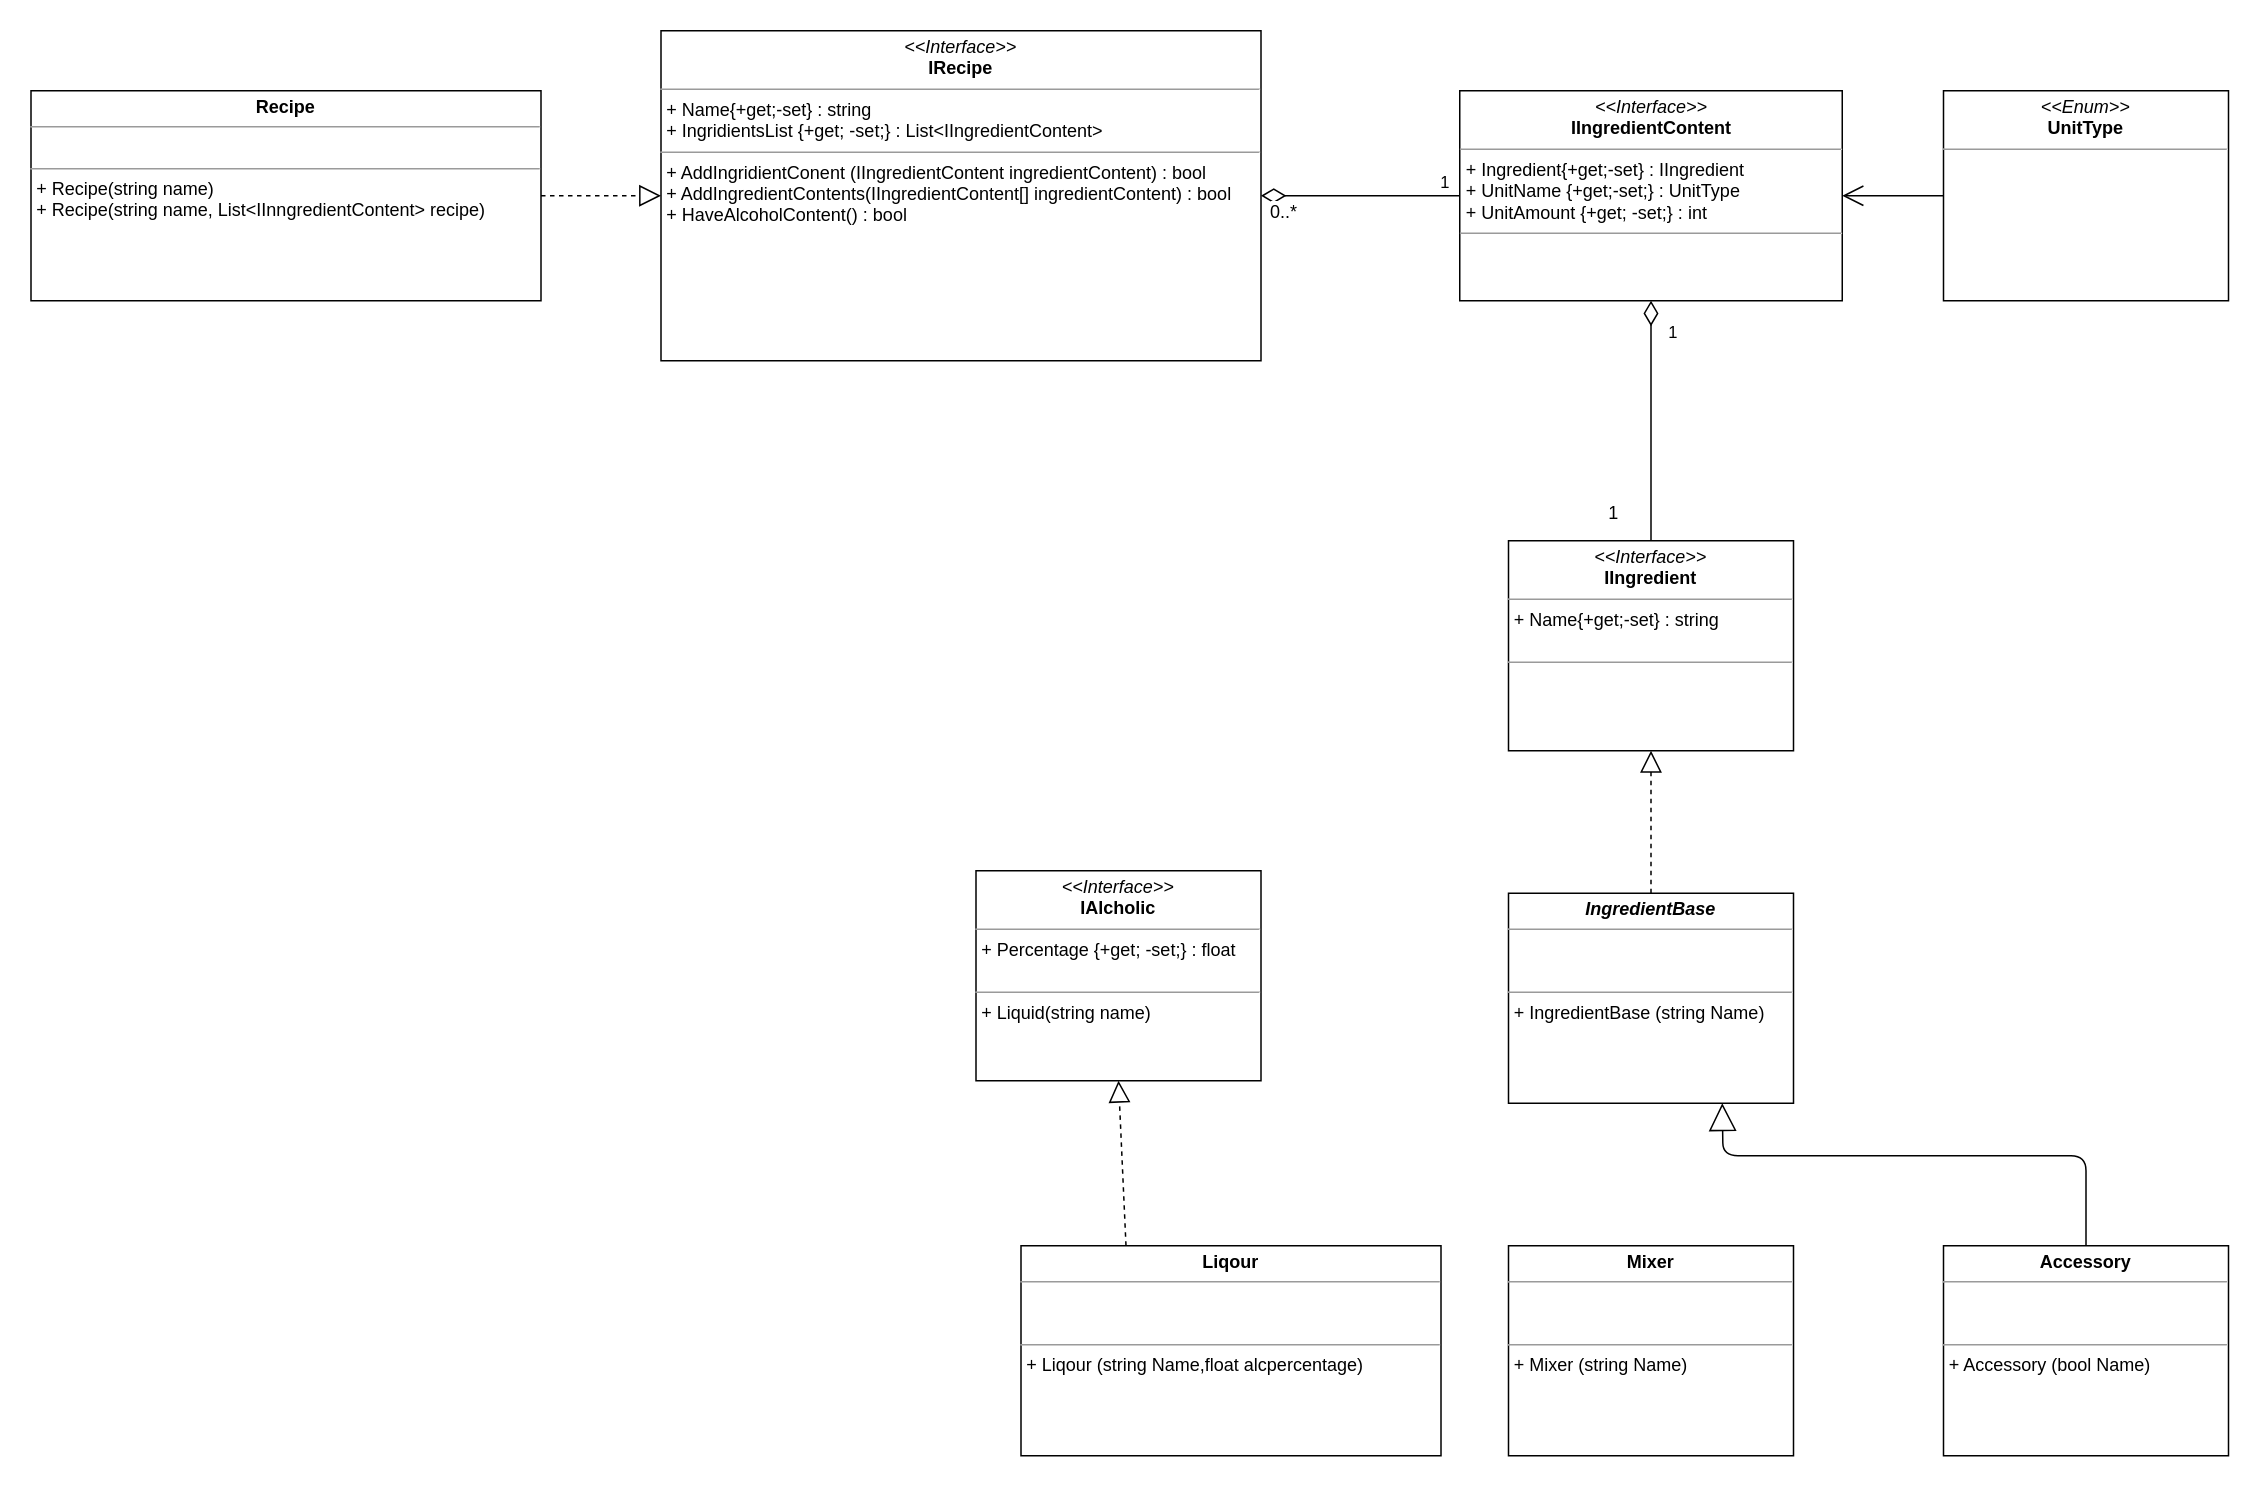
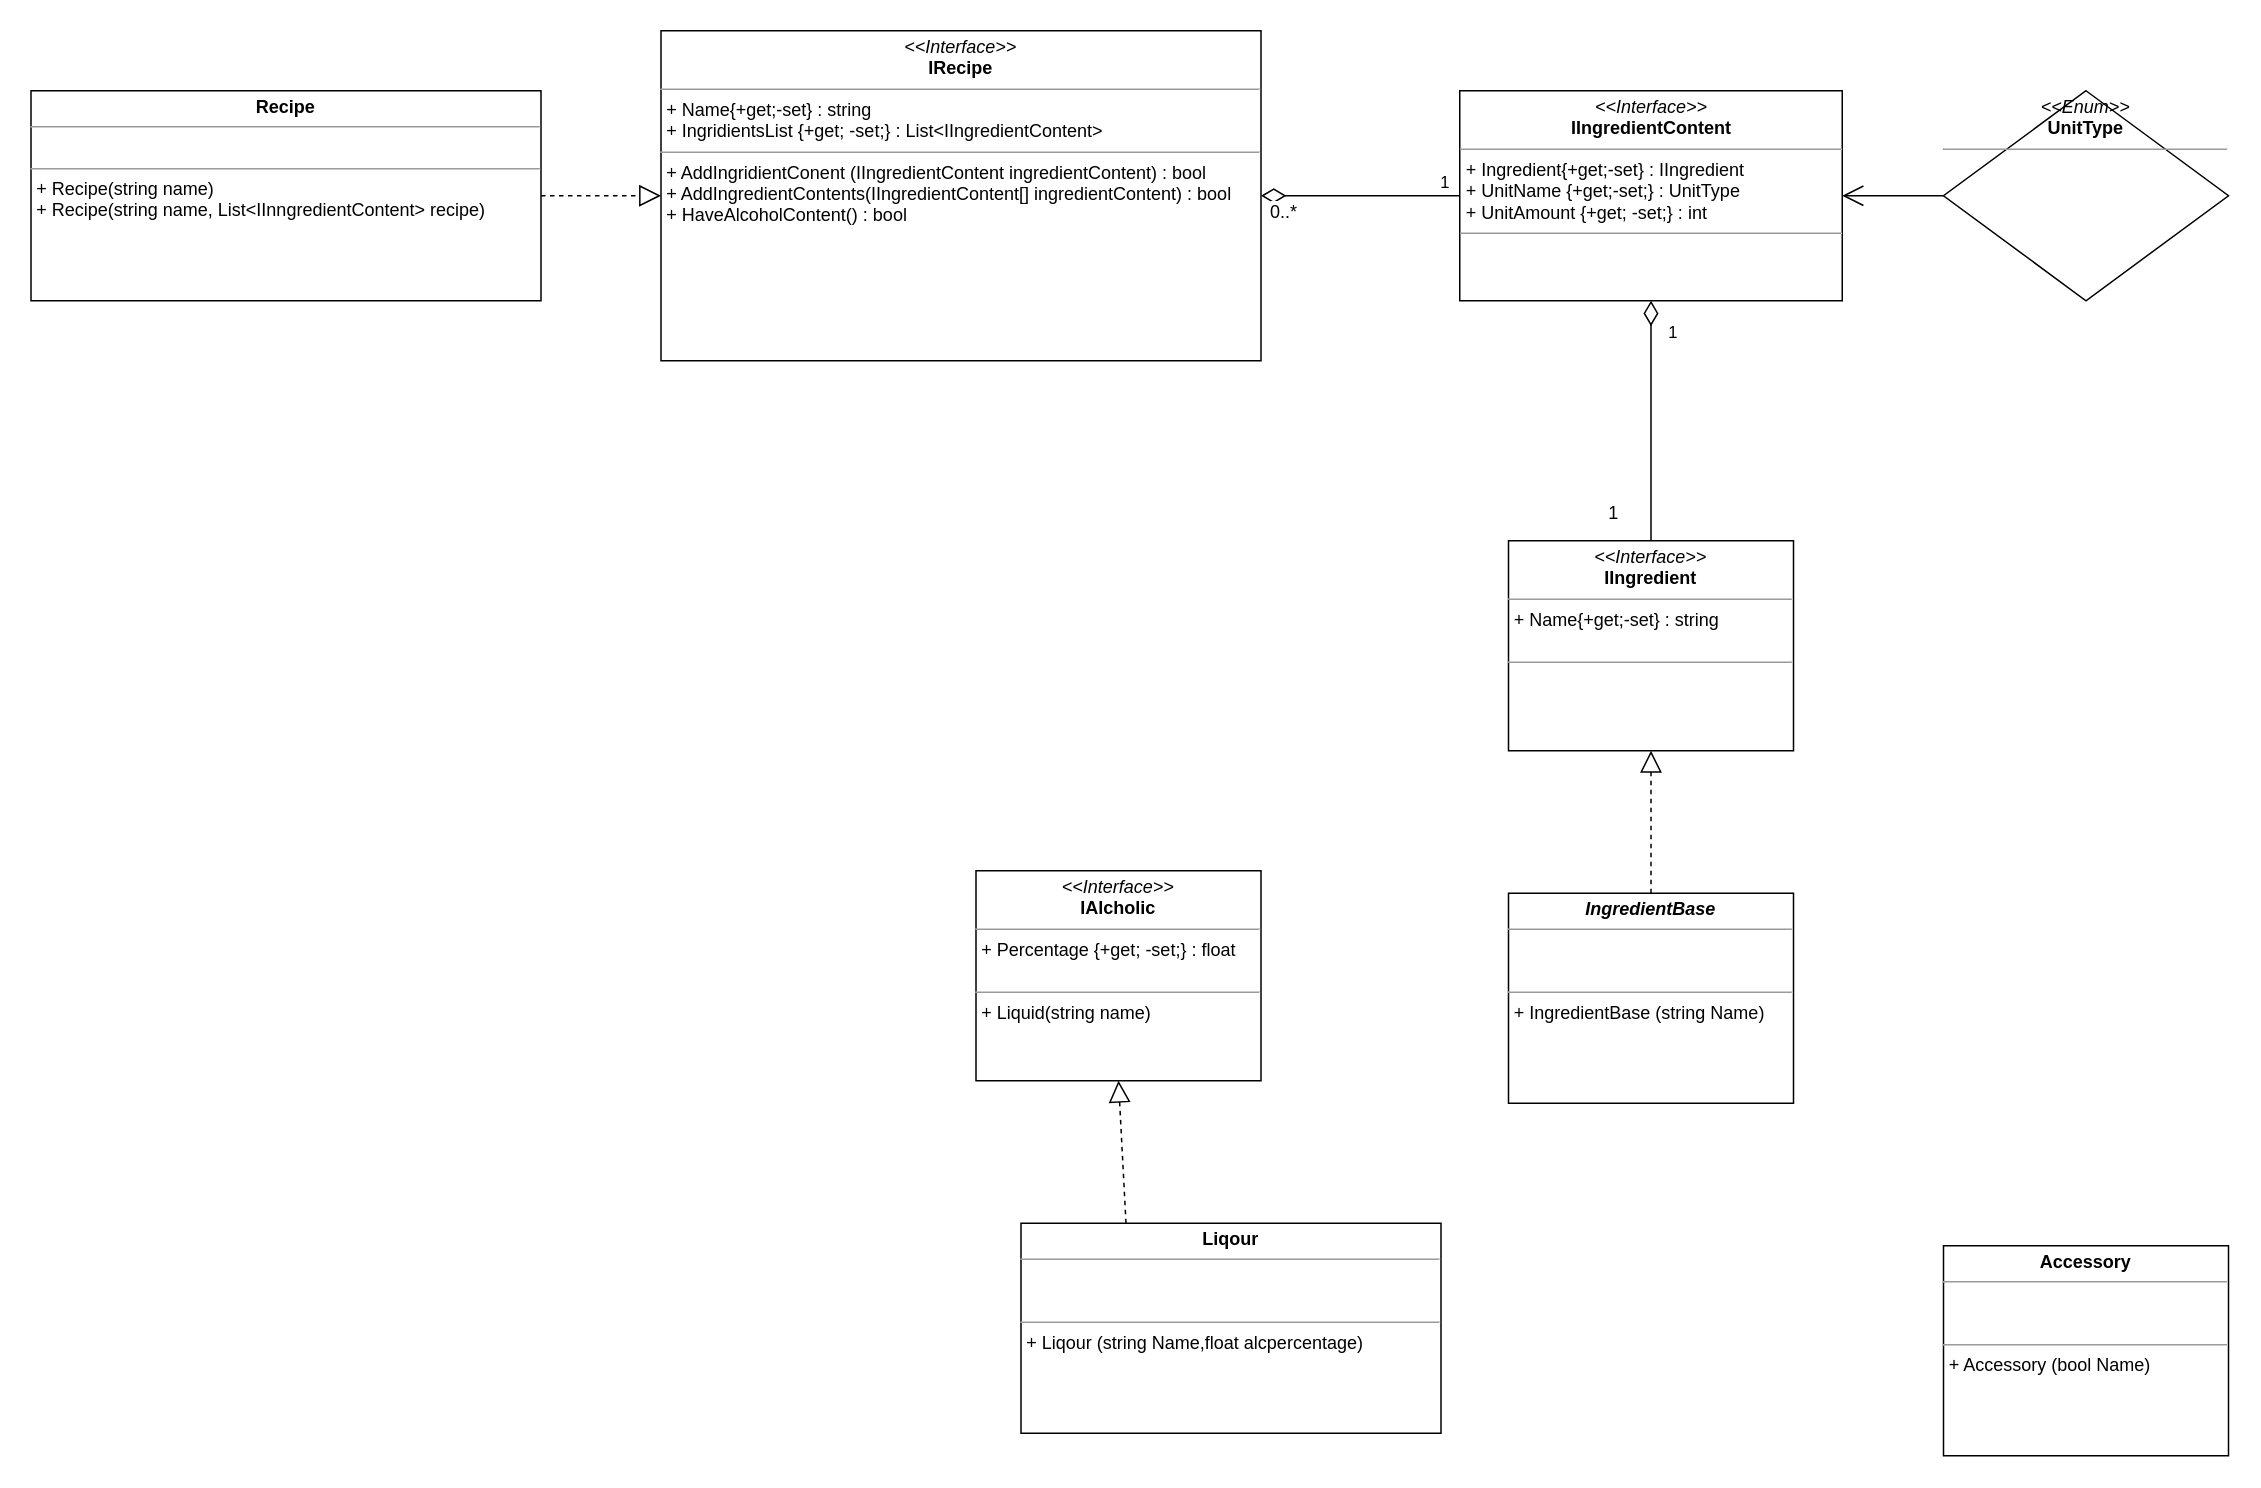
(2086, 196) -> (2086, 196)
(1937, 1156) -> none
(1231, 1351) -> (1231, 1328)
(1651, 1351) -> none
